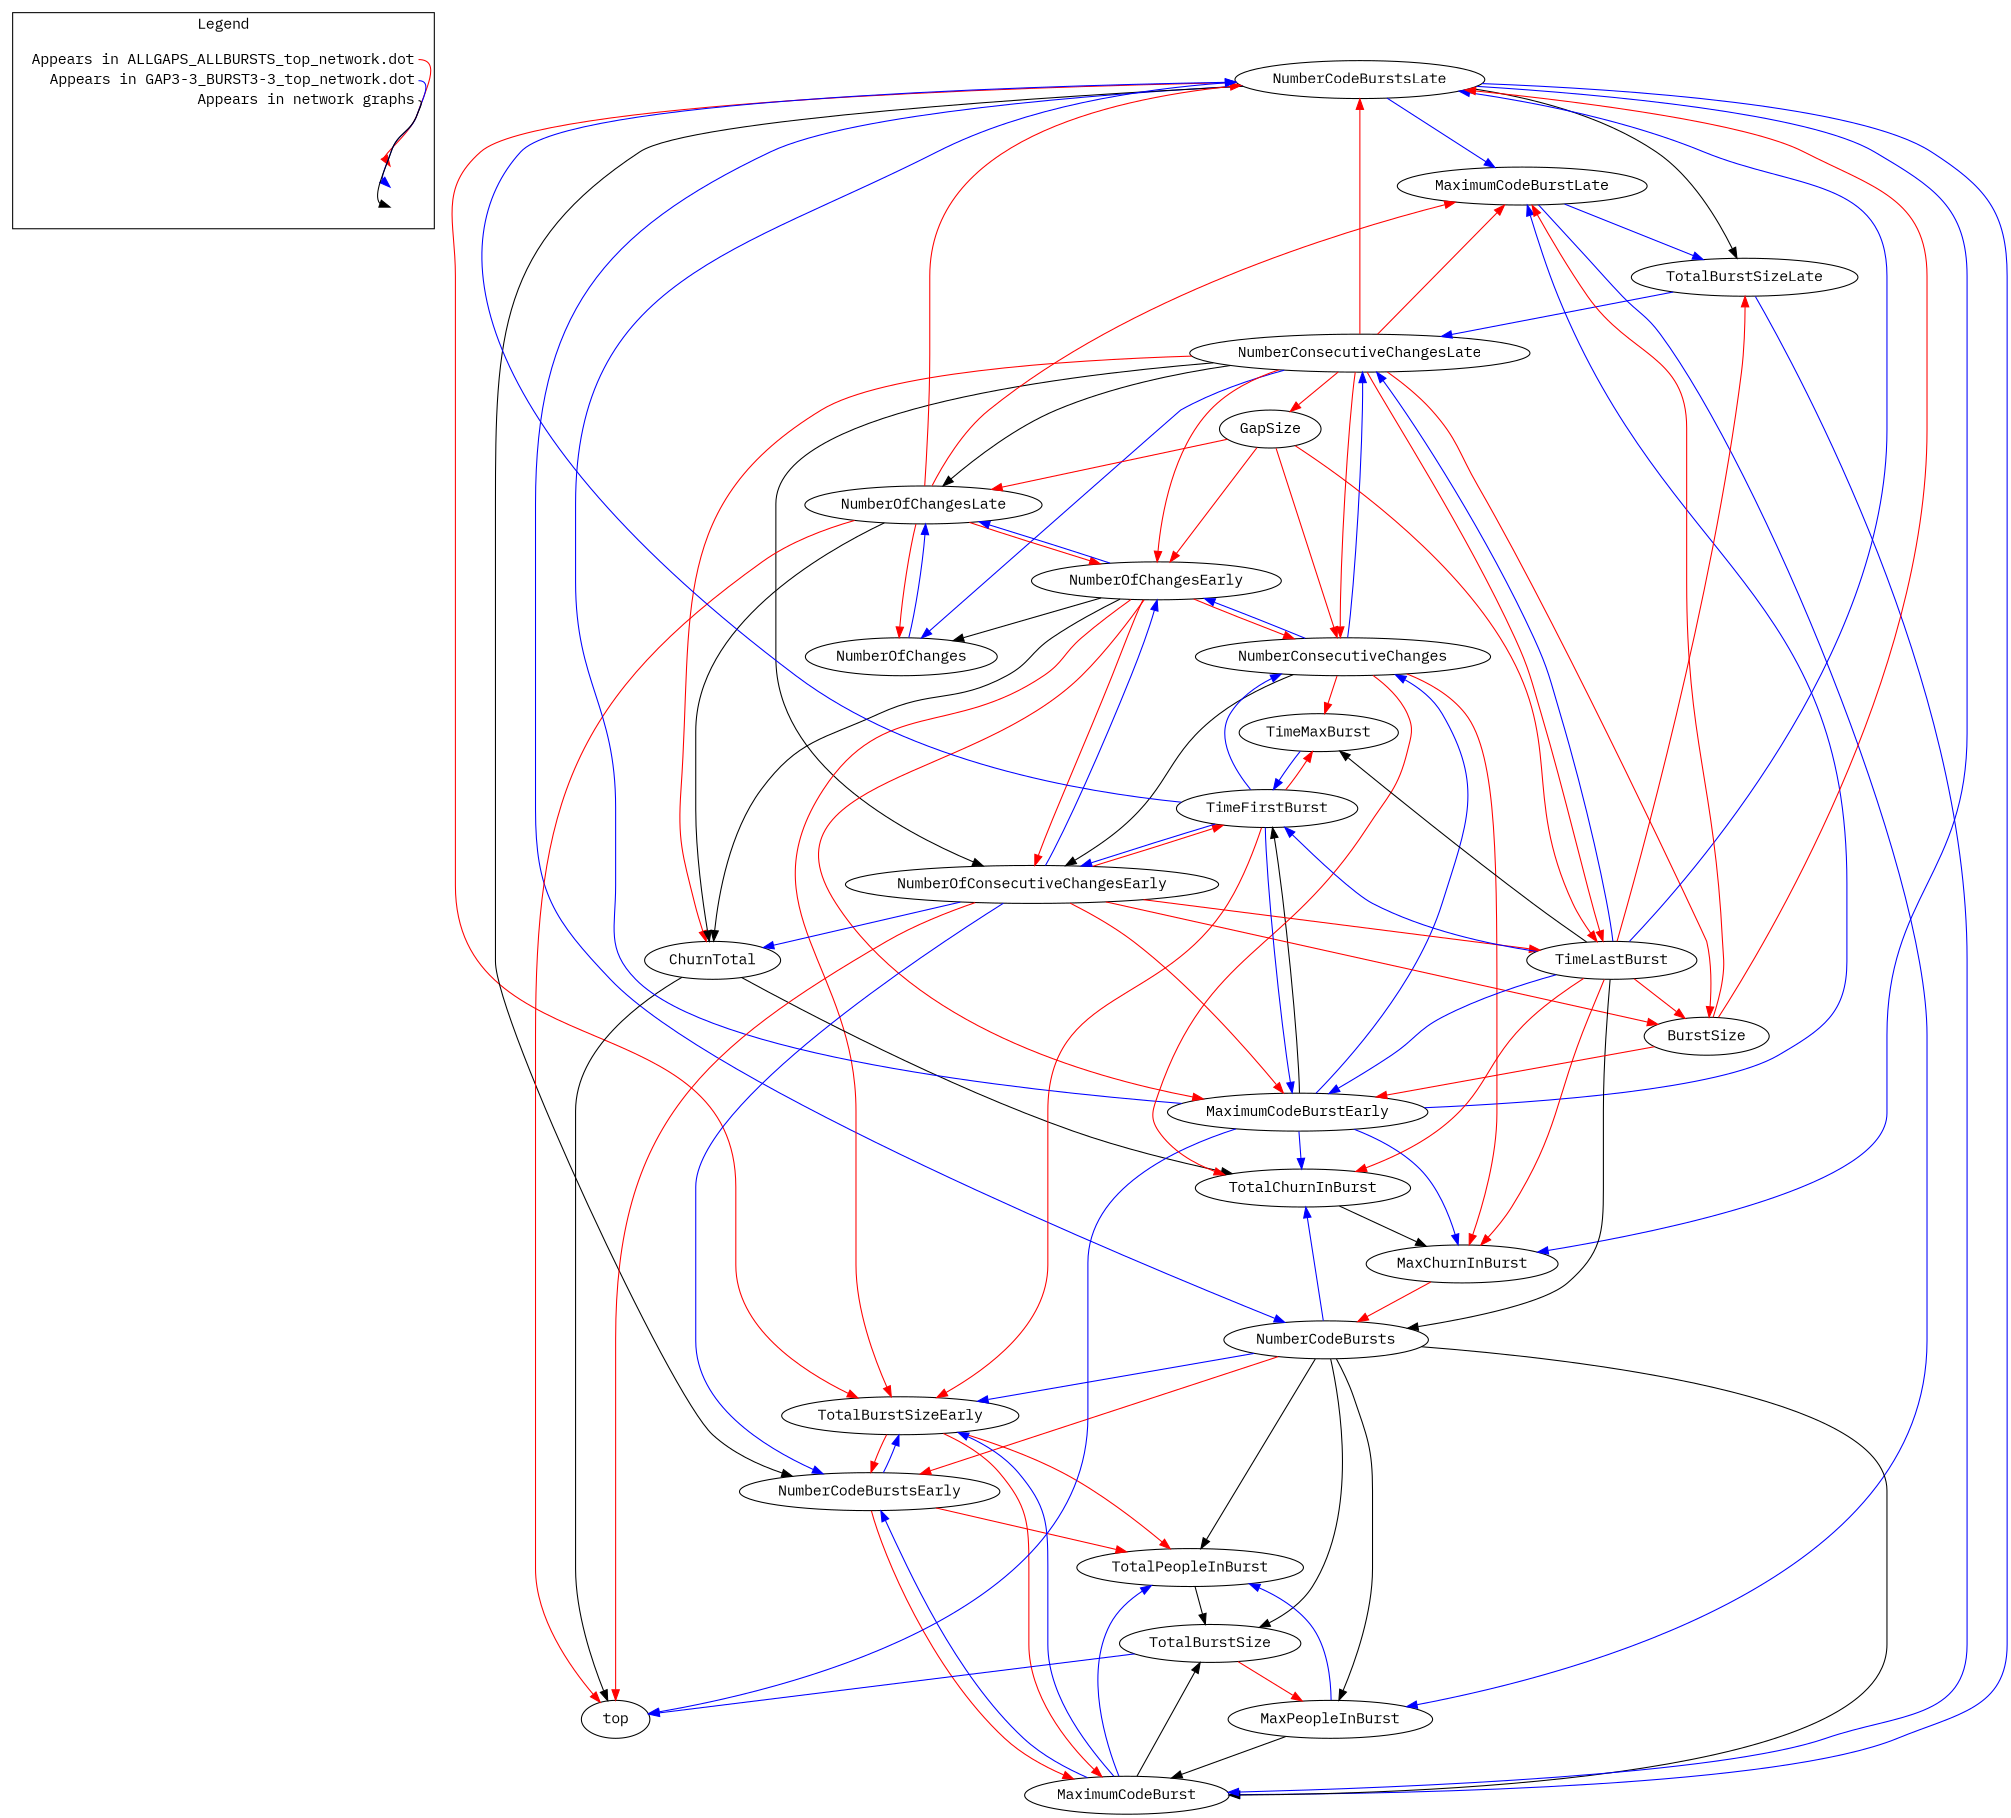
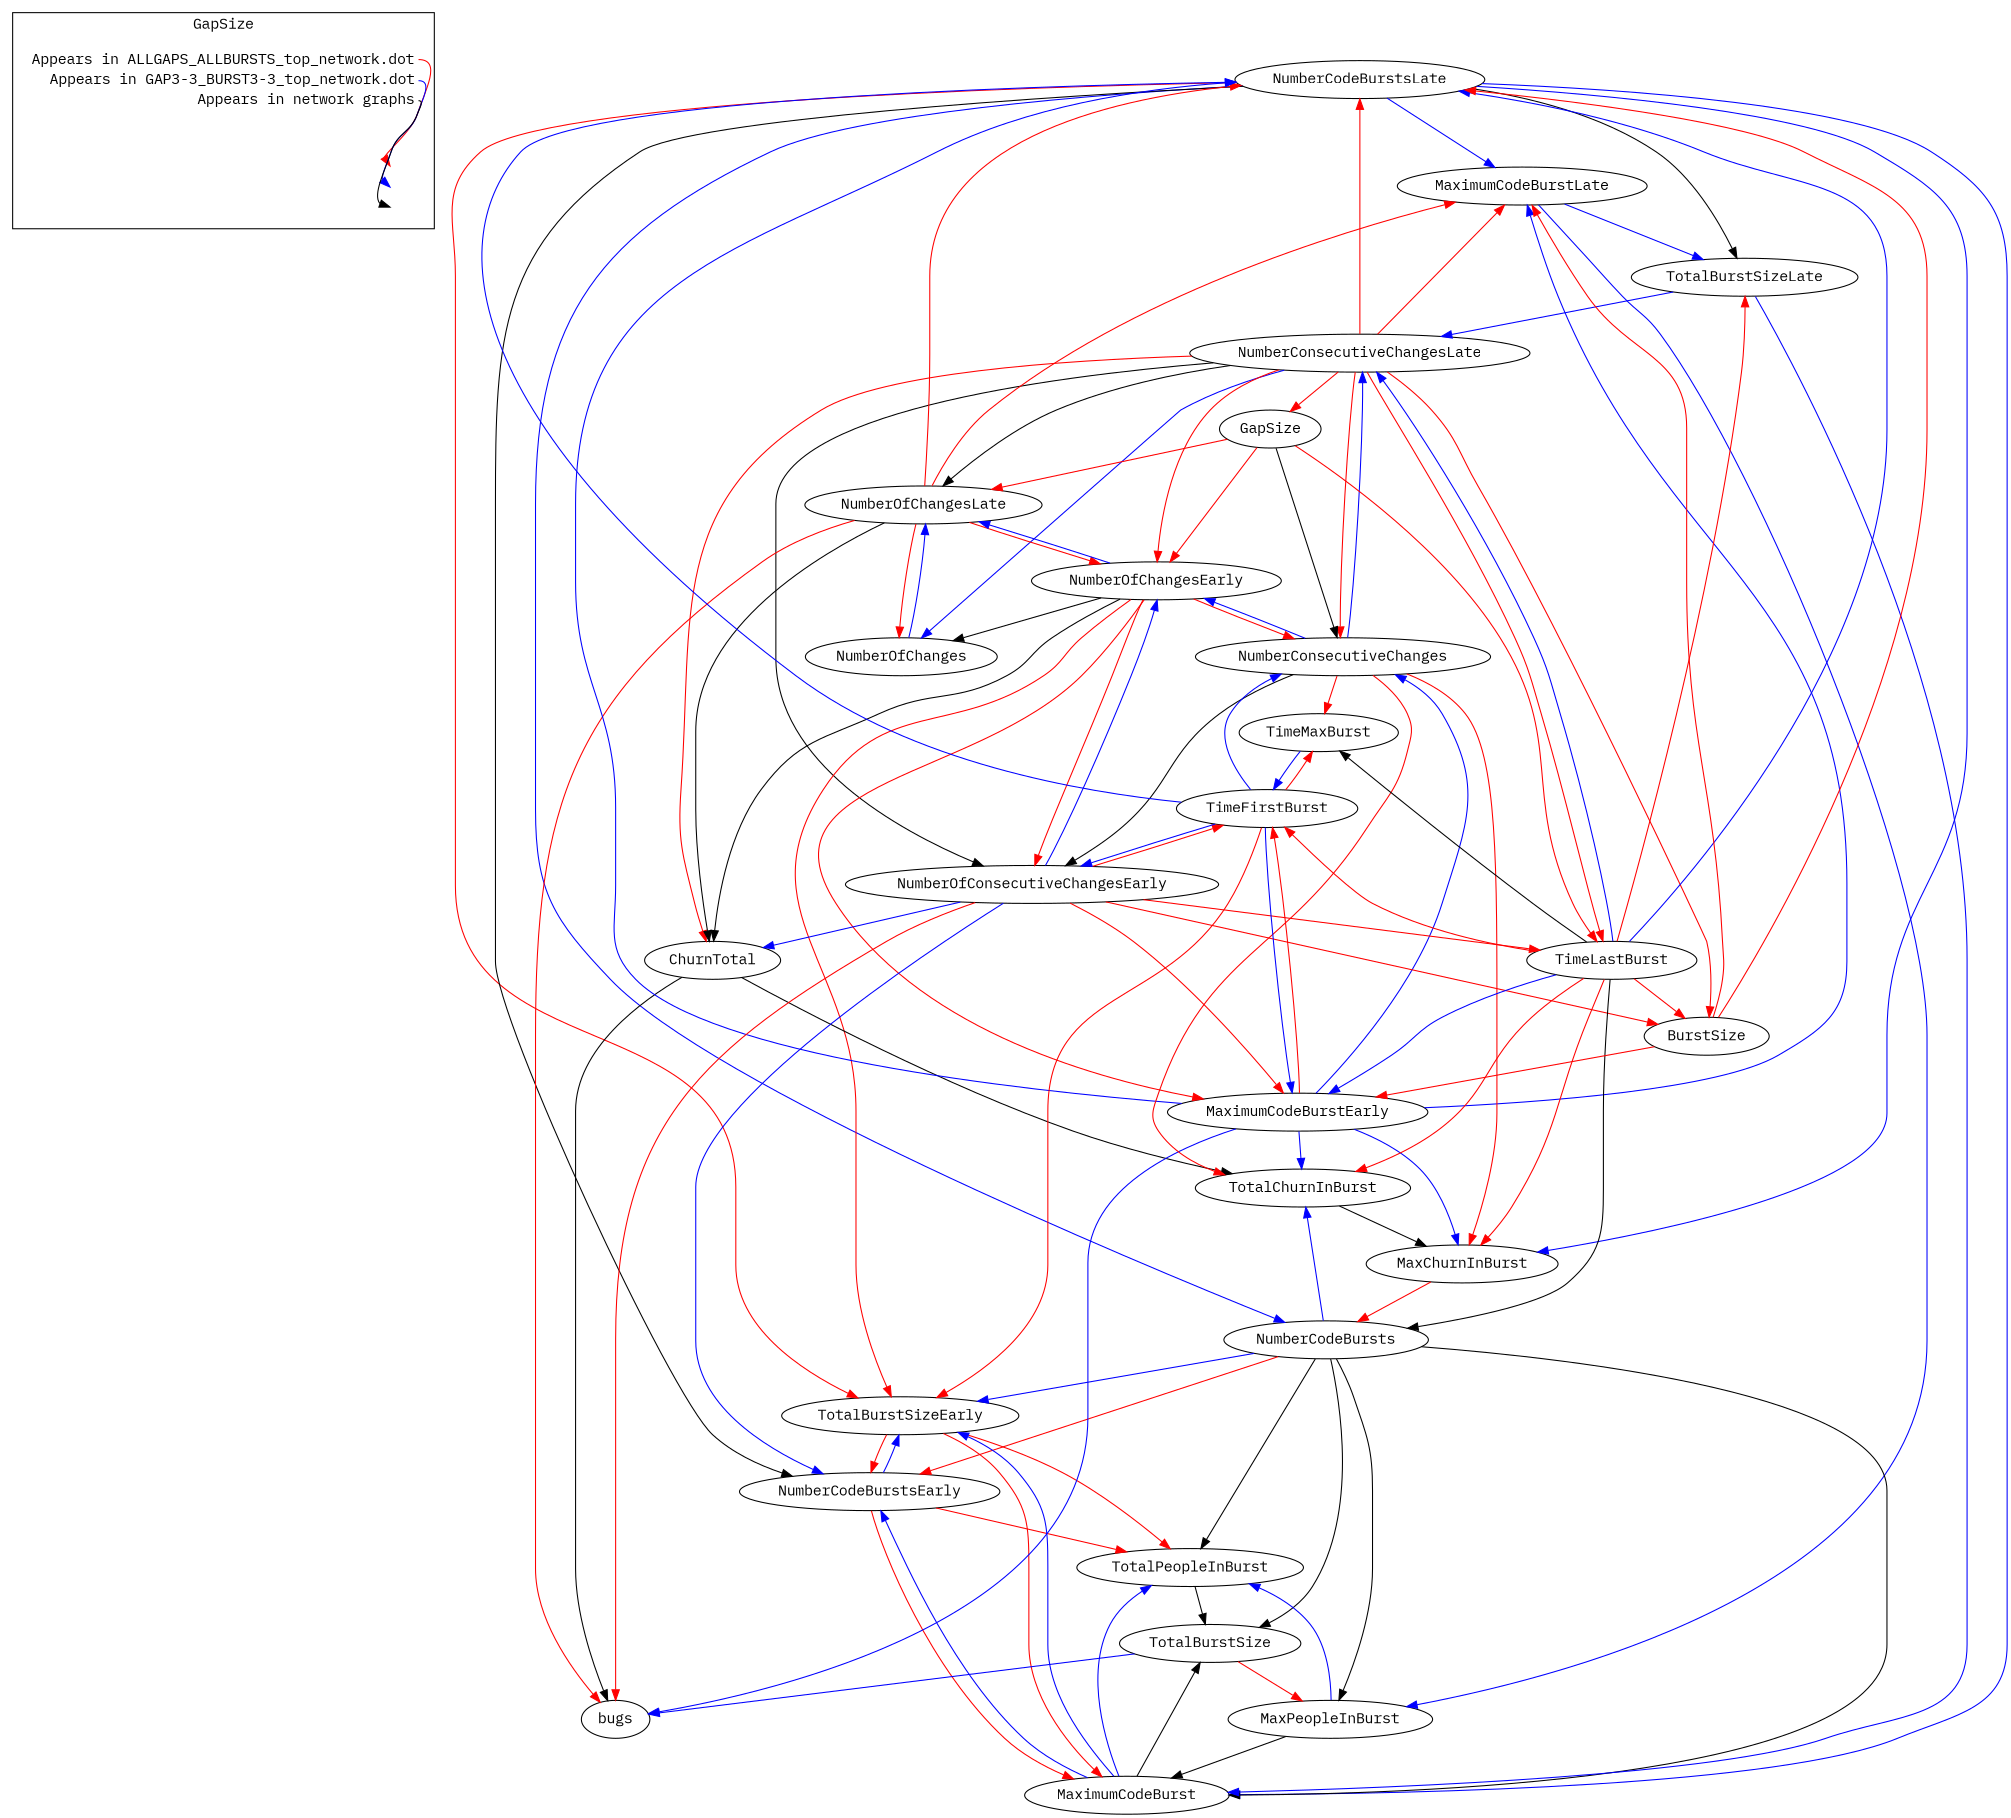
(223, 25) -> (223, 25)
(1305, 538) -> (1305, 538)
(1403, 917) -> (1403, 917)
(1290, 965) -> (1290, 965)
(616, 1719) -> (616, 1719)
